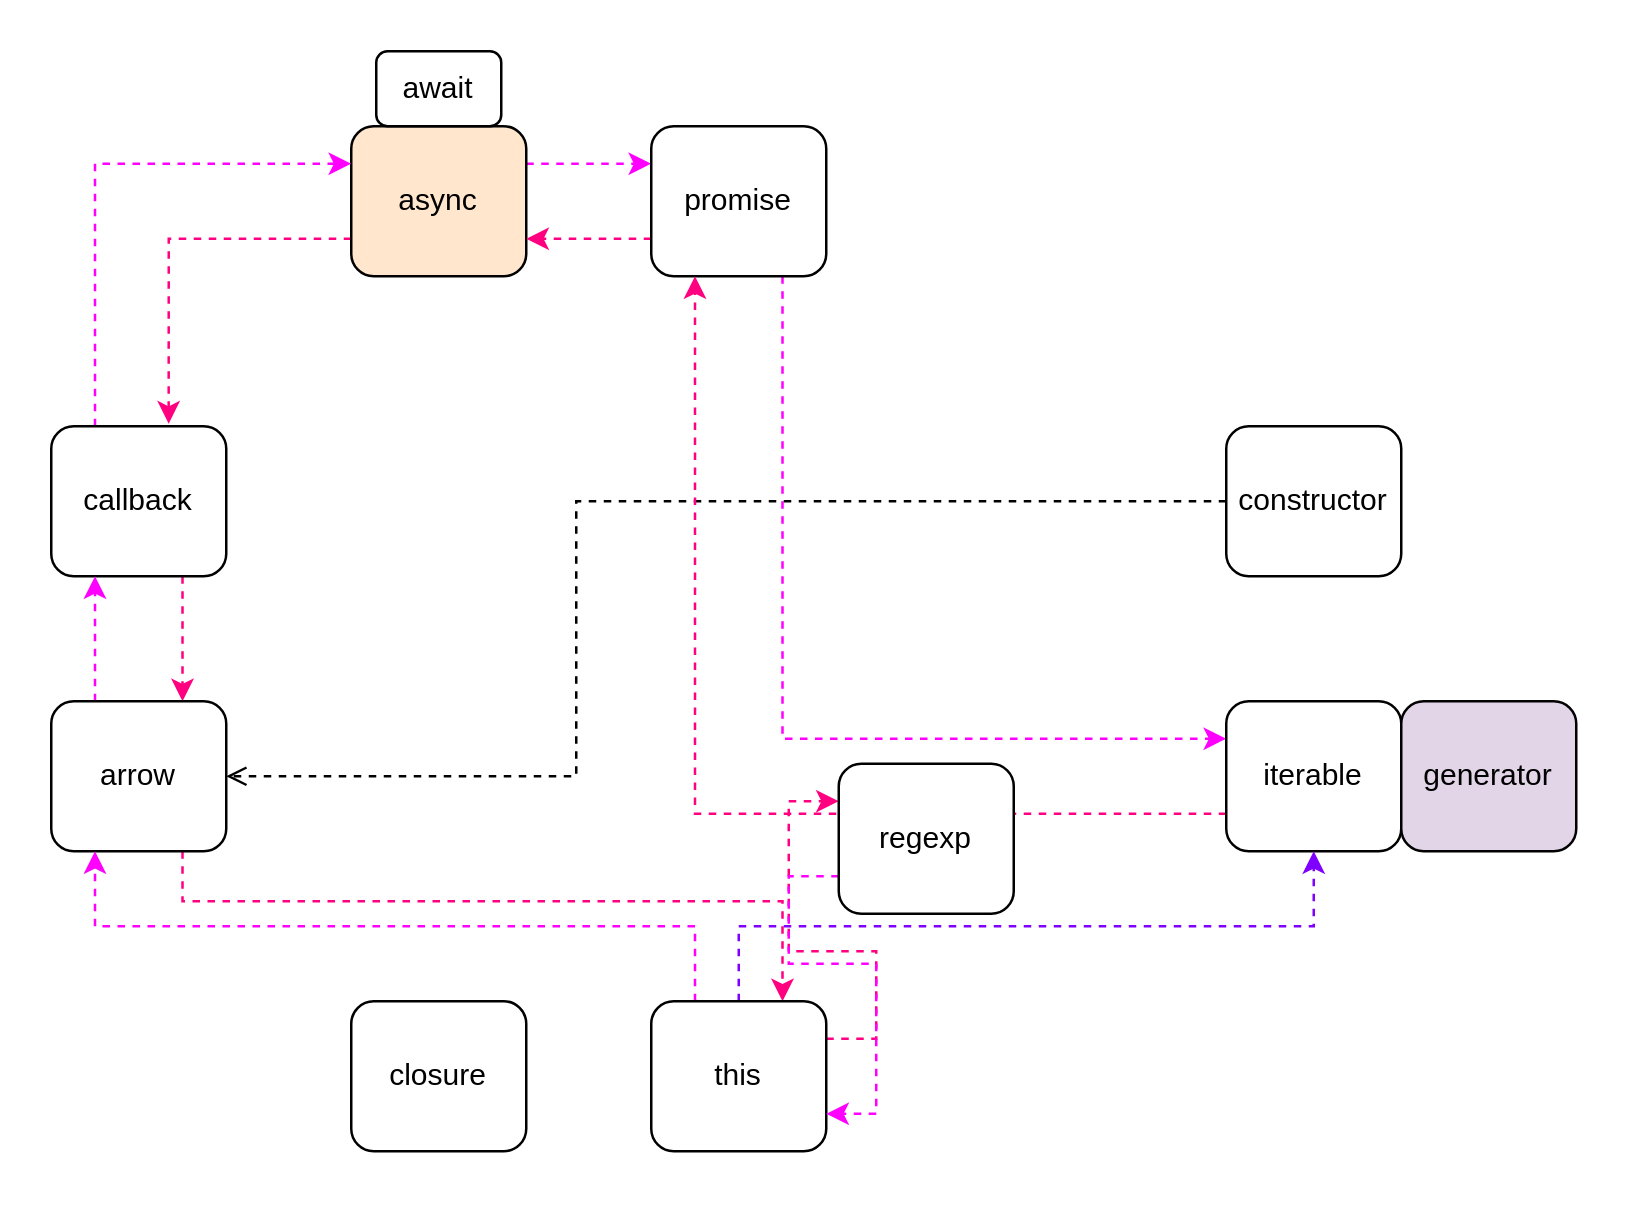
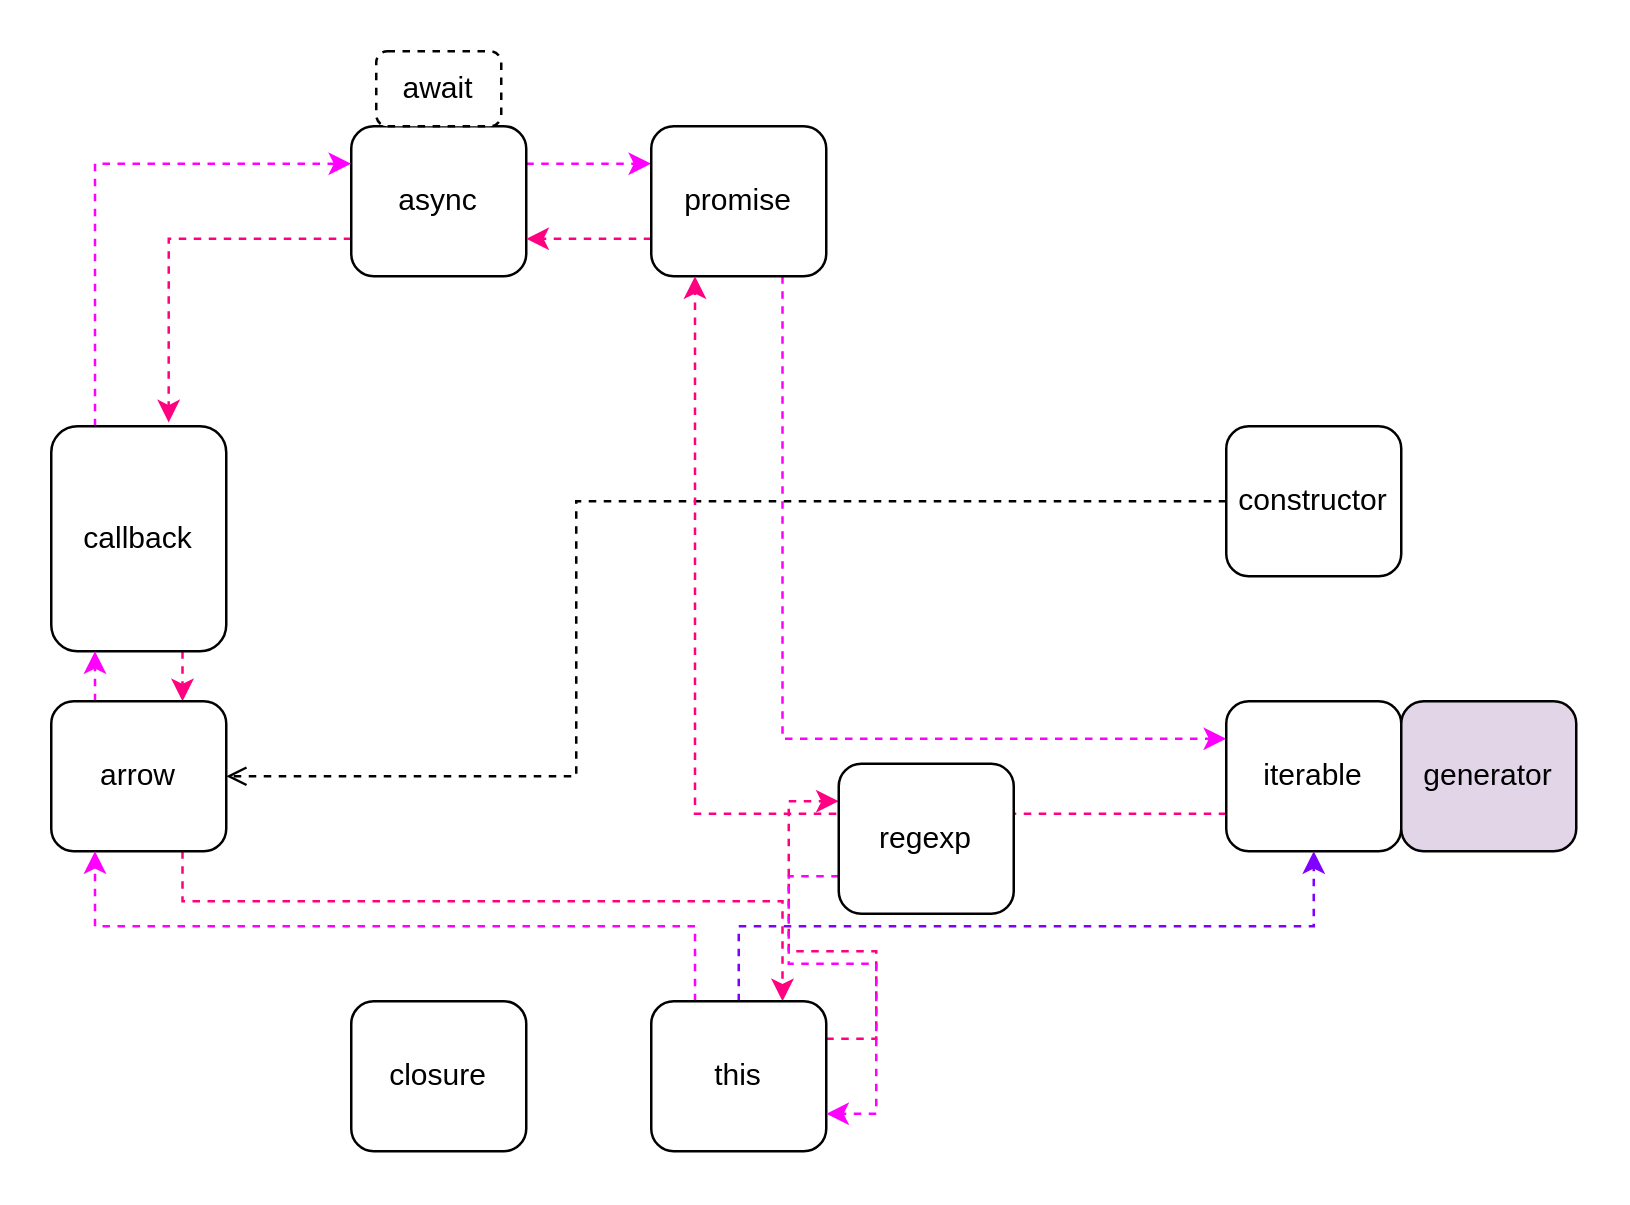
(439, 89) -> (439, 89)
(439, 201) -> (439, 201)
(139, 501) -> (139, 539)
